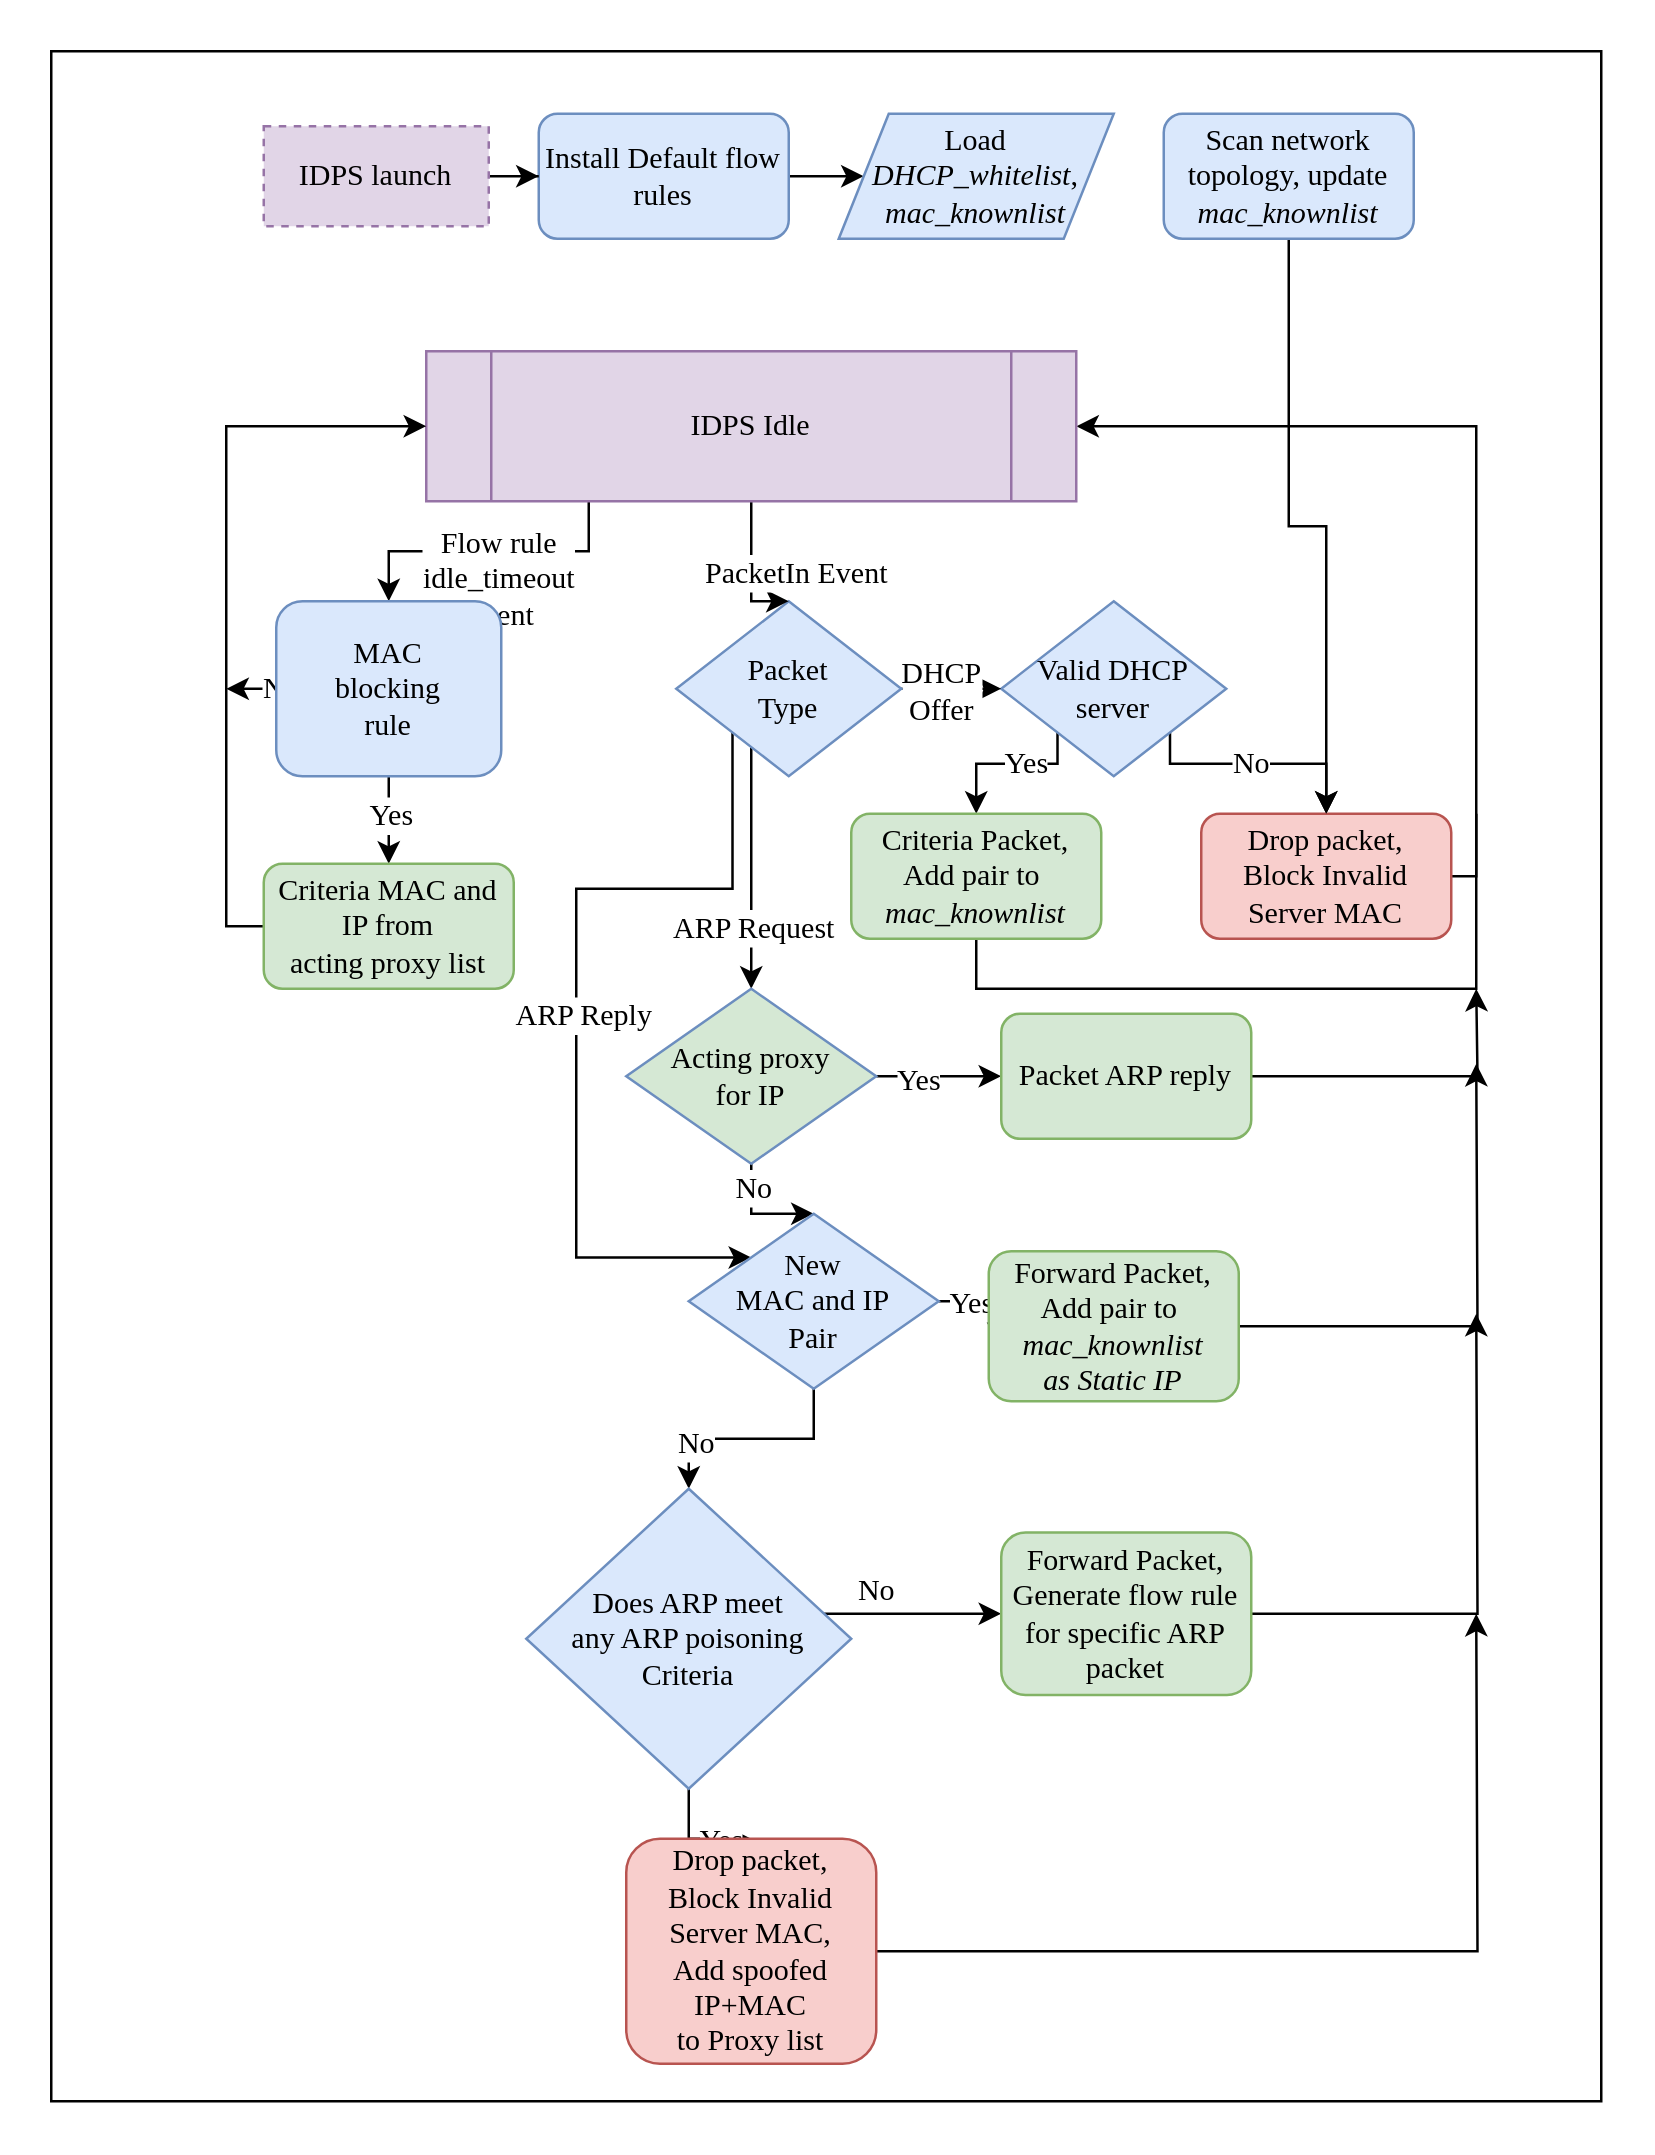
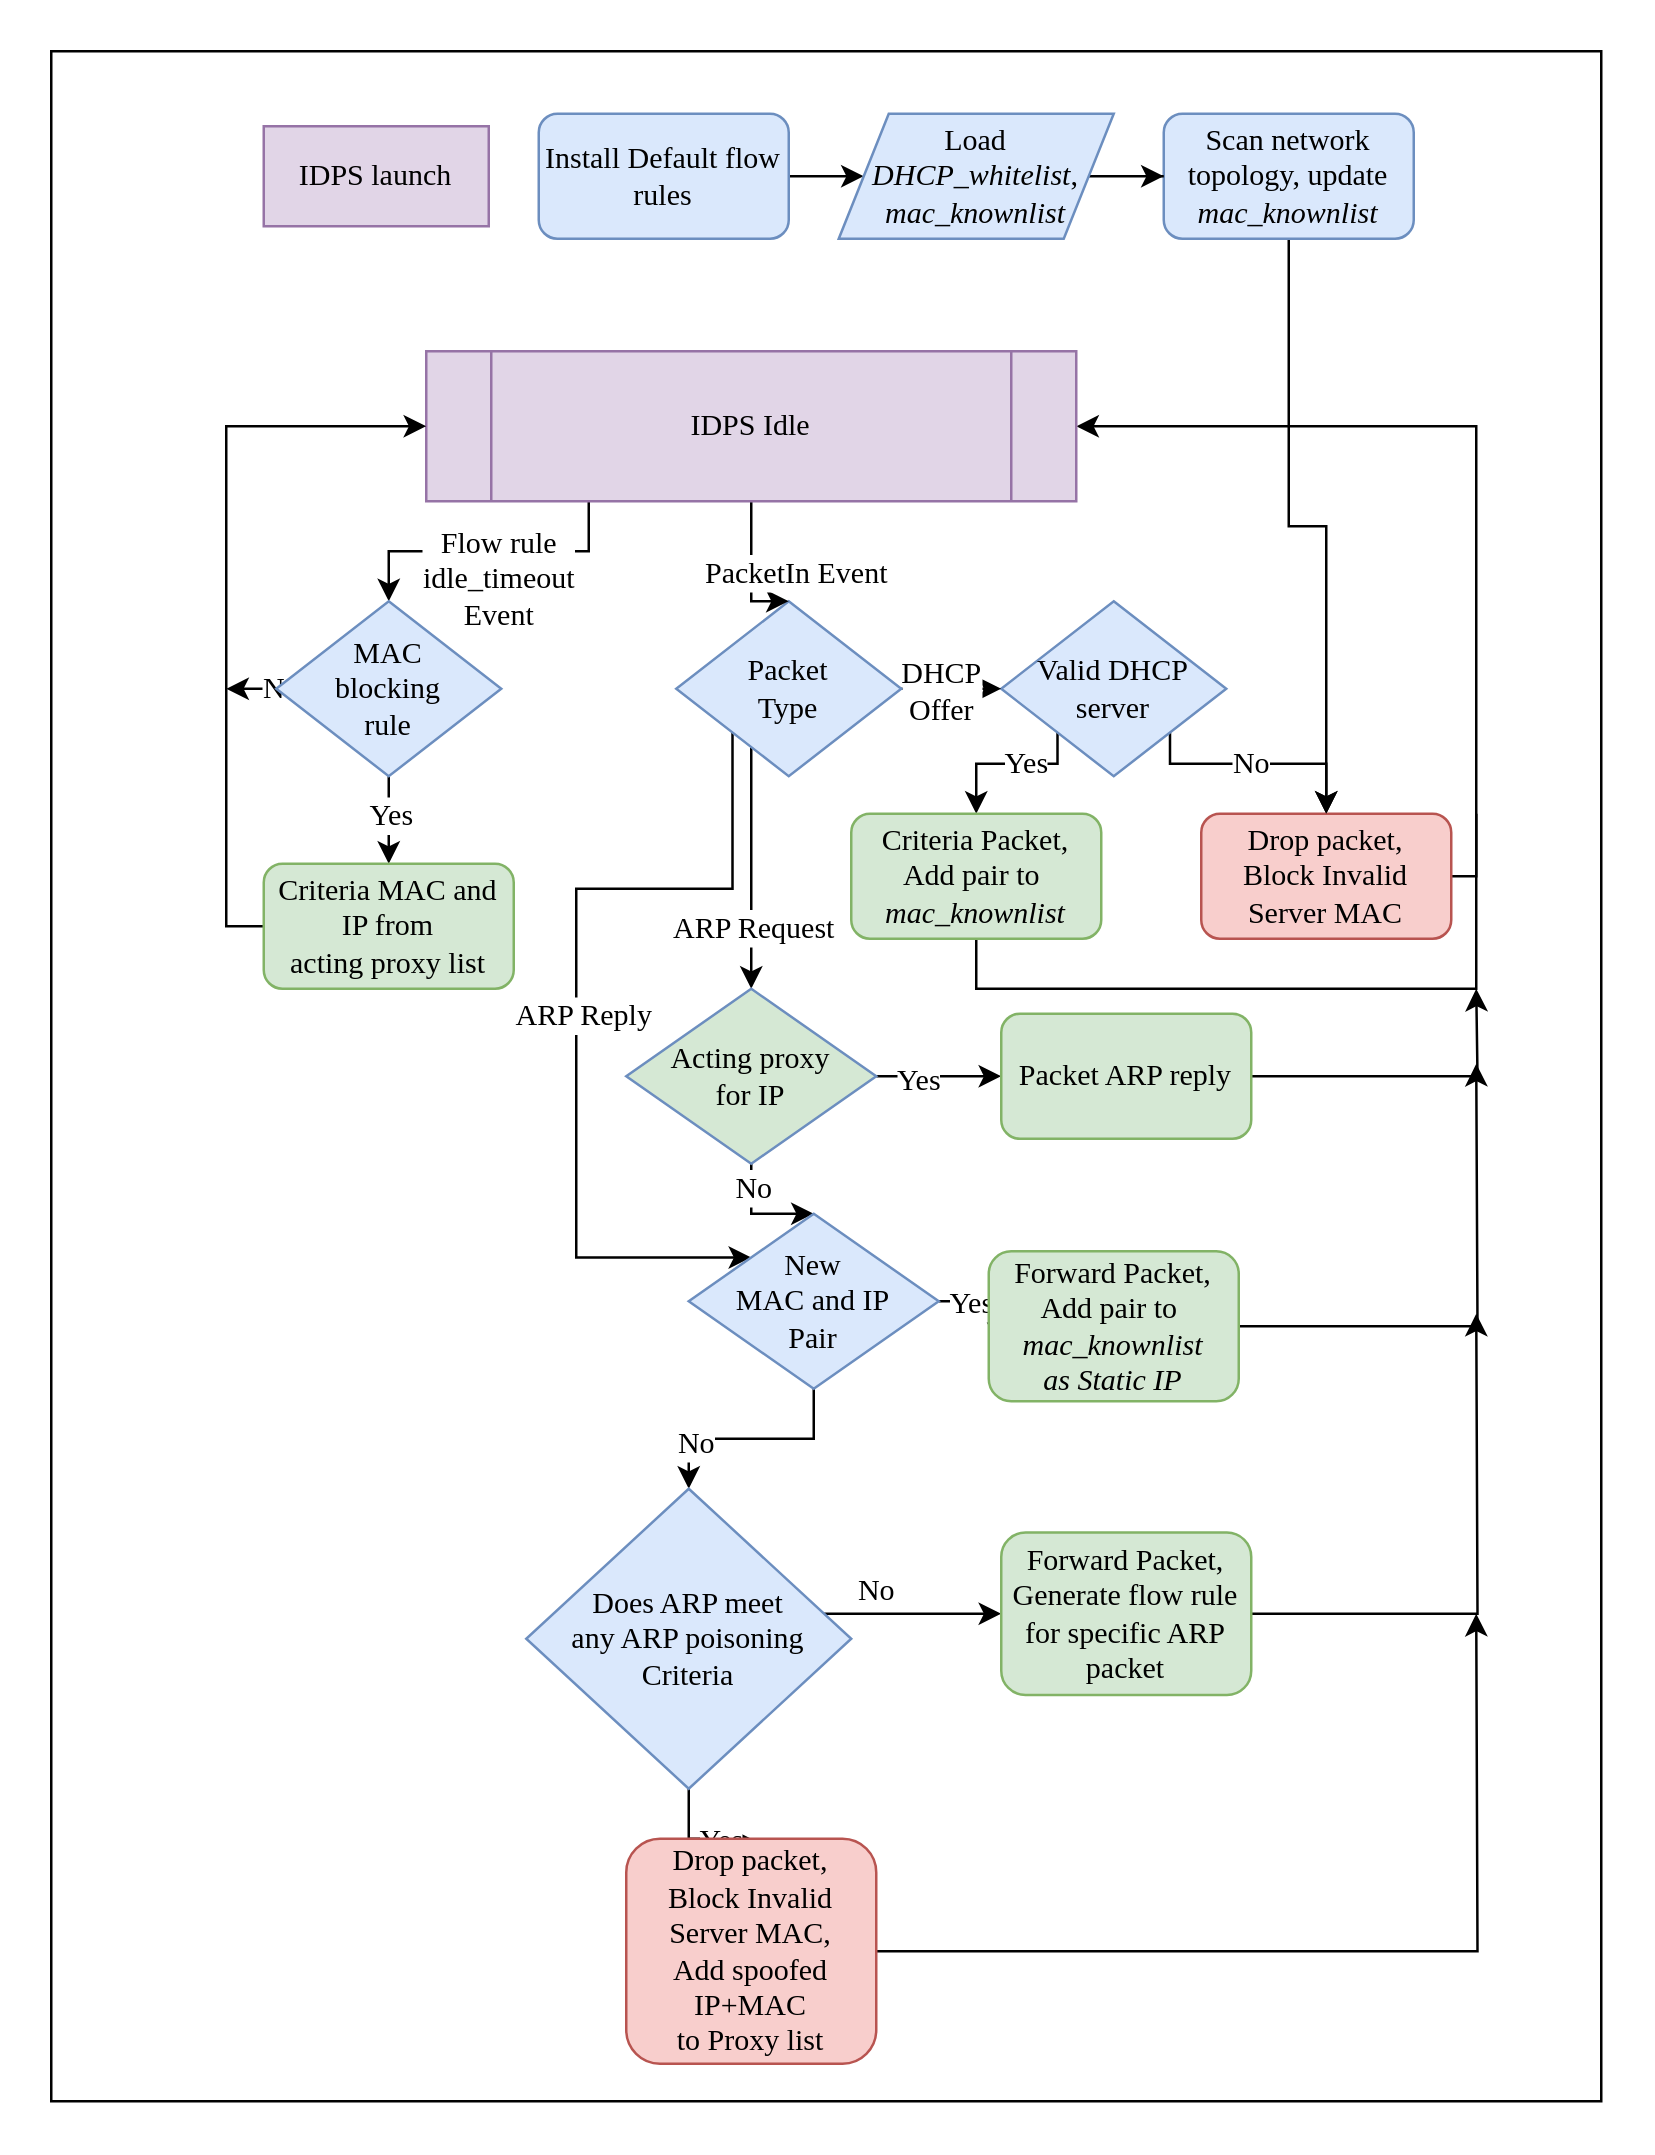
(376, 176) -> (376, 176)
(522, 176) -> none
none -> (1160, 176)
(389, 689) -> (389, 689)
